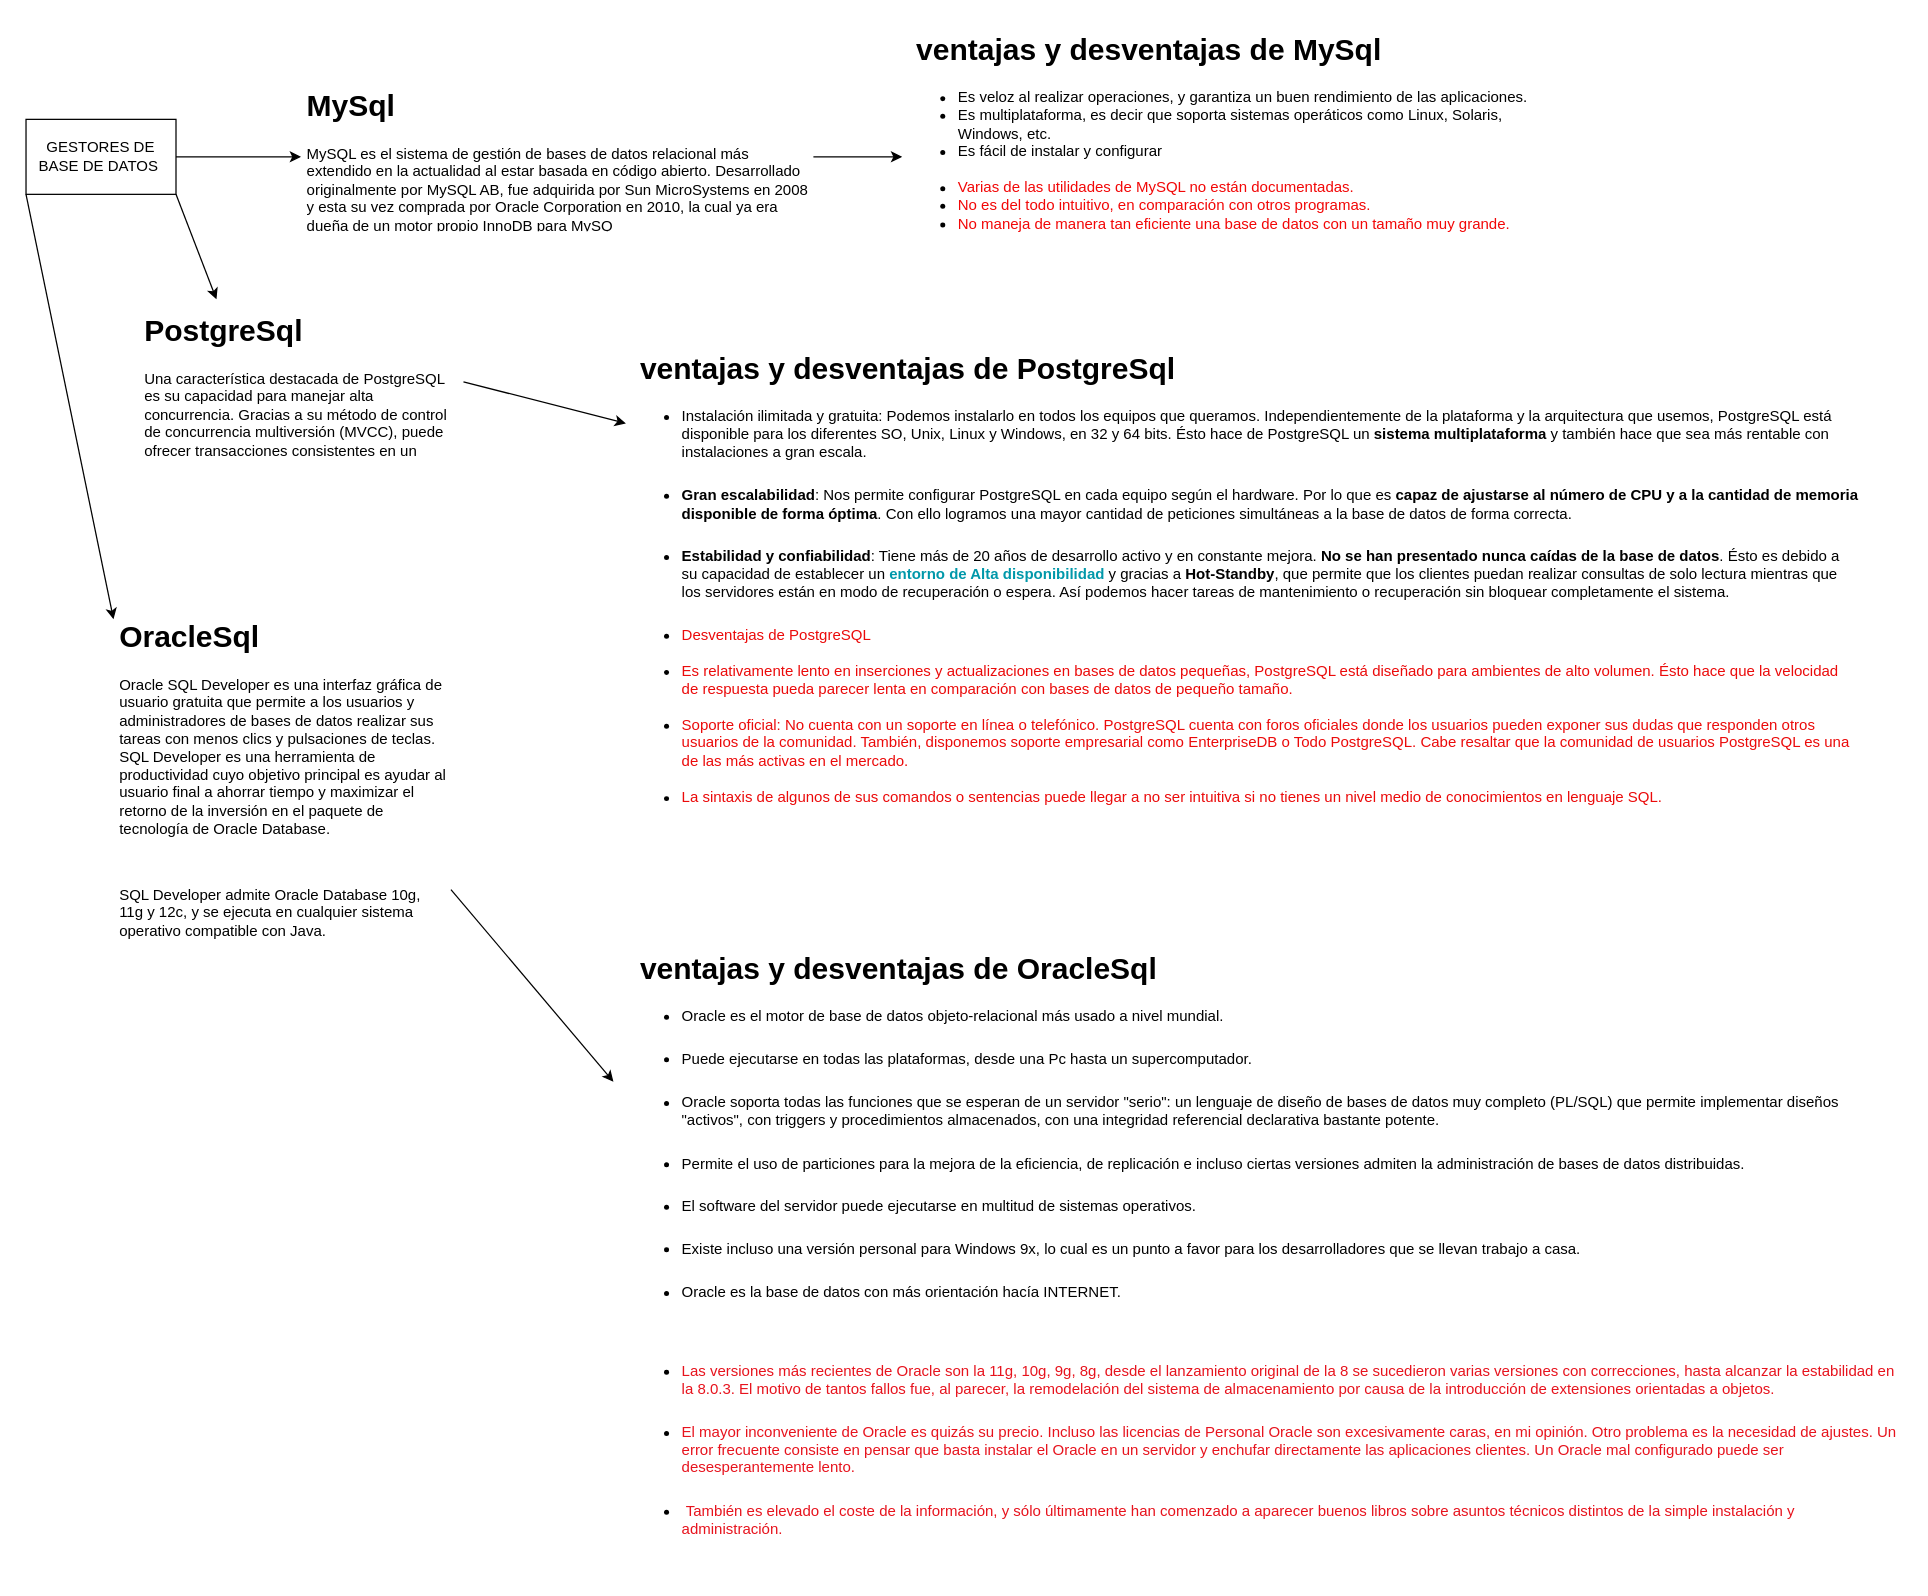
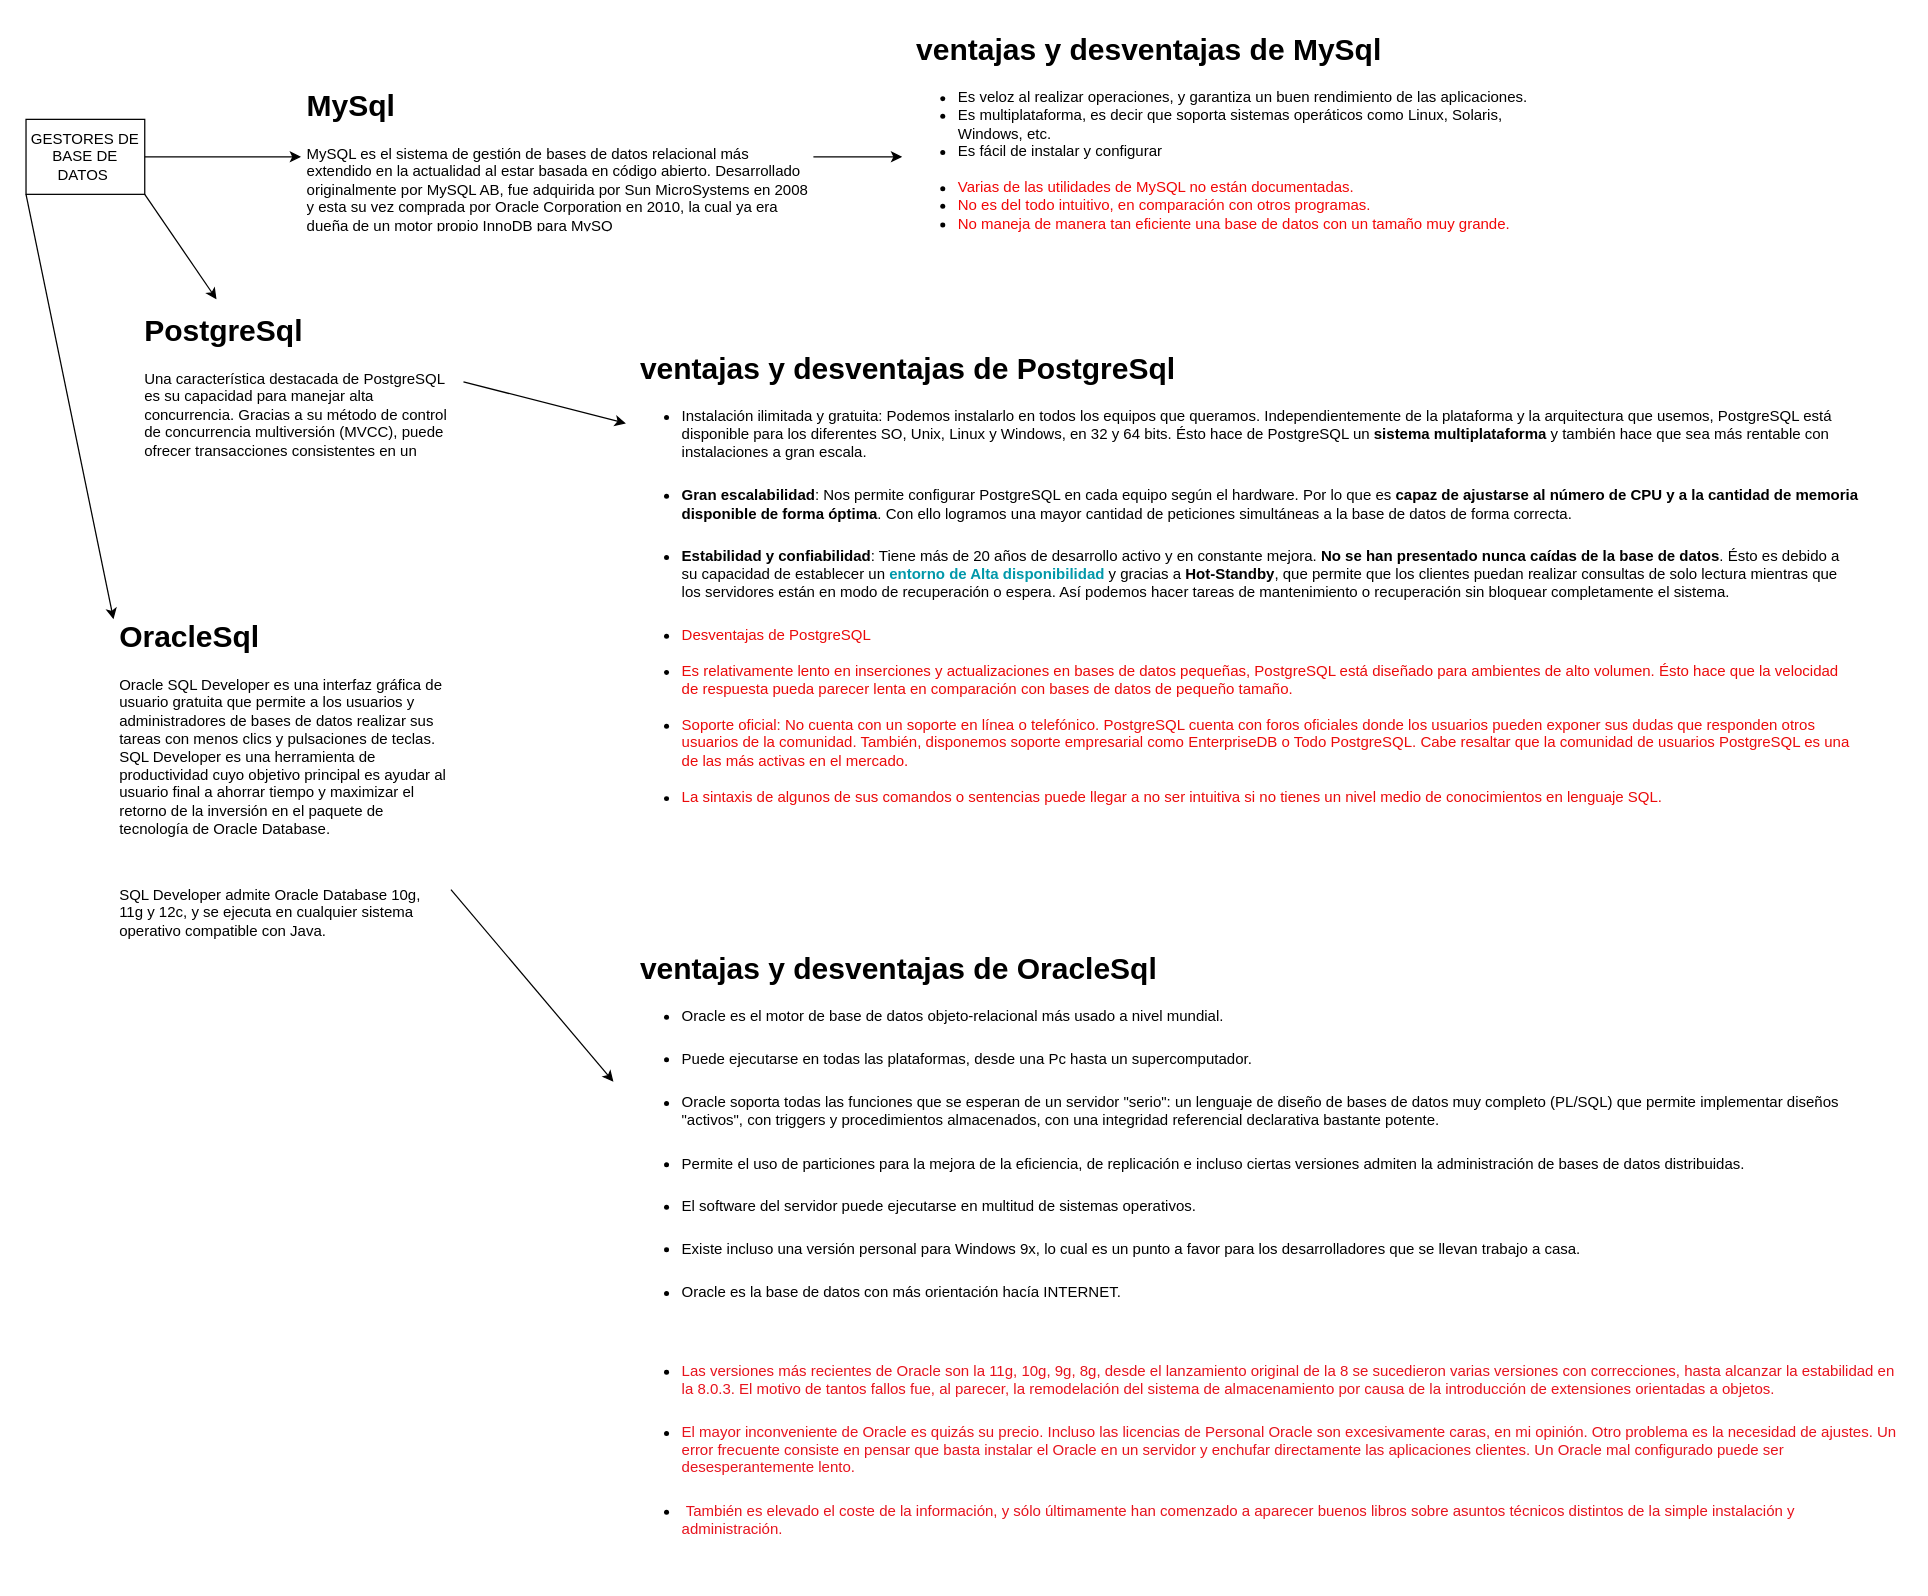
(101, 157) -> (85, 157)
